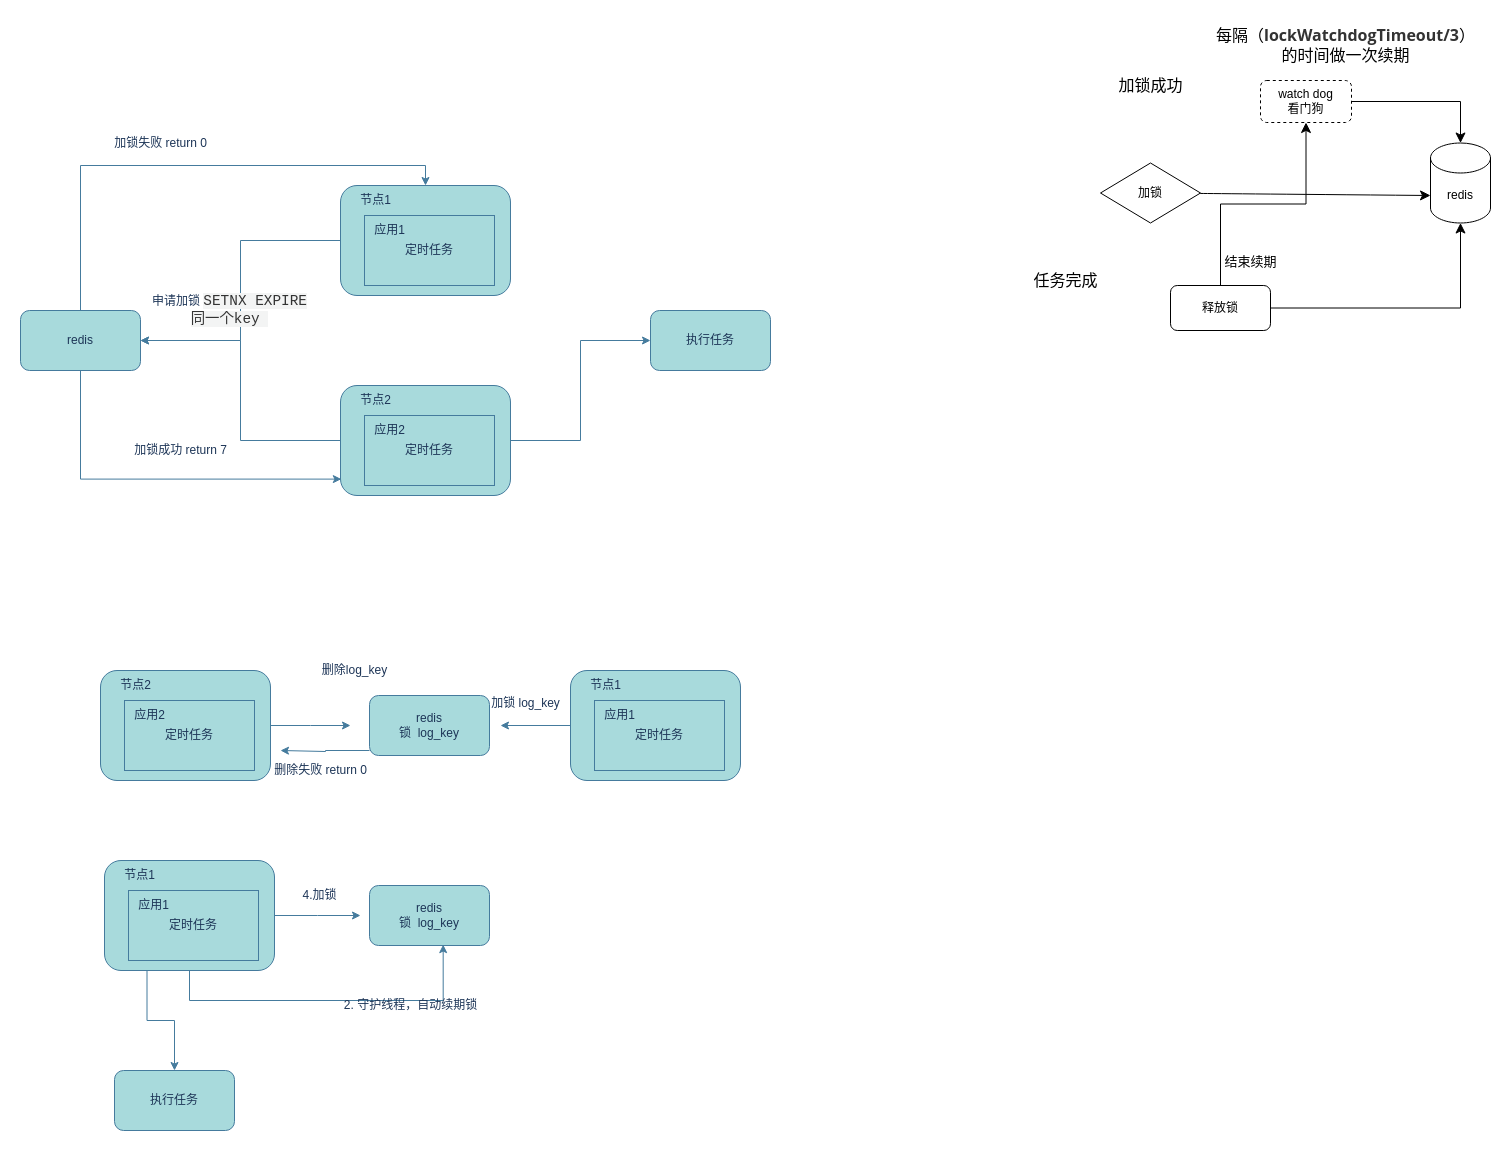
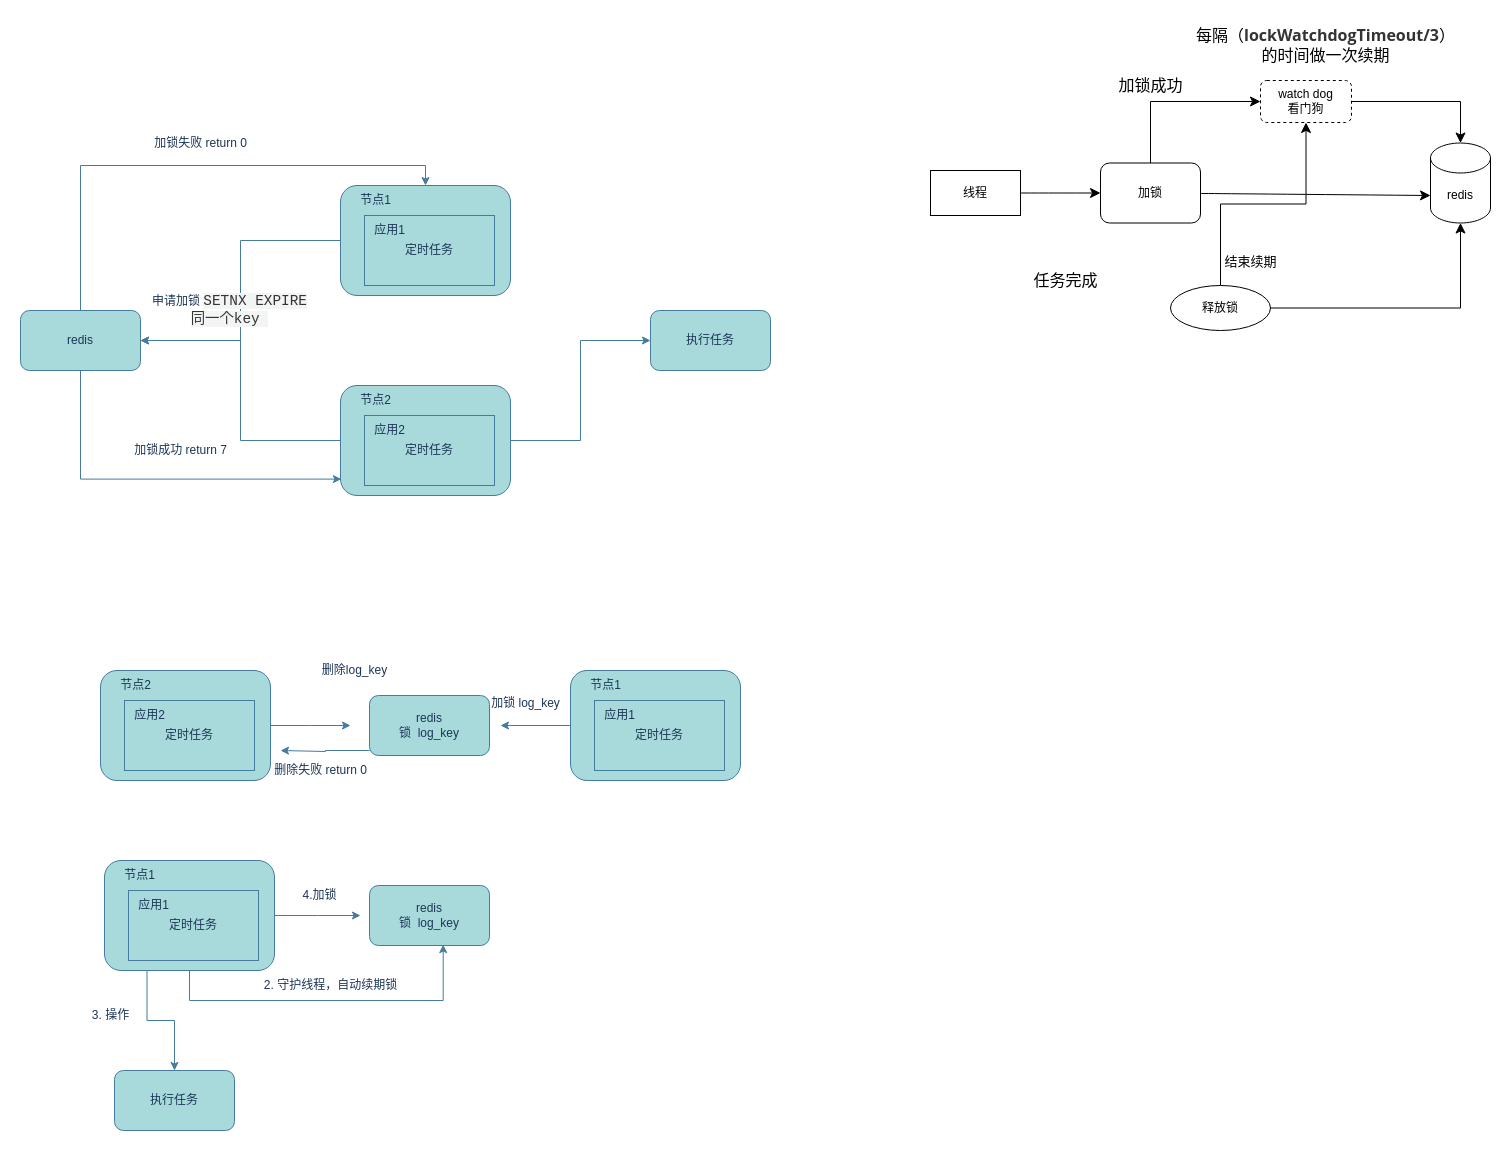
(1346, 46) -> (1326, 46)
none -> (1171, 102)
(161, 144) -> (201, 144)
none -> (976, 193)
none -> (1057, 193)
(1151, 193) -> (1151, 193)
(1221, 308) -> (1221, 308)
(411, 1006) -> (331, 986)
none -> (111, 1016)
